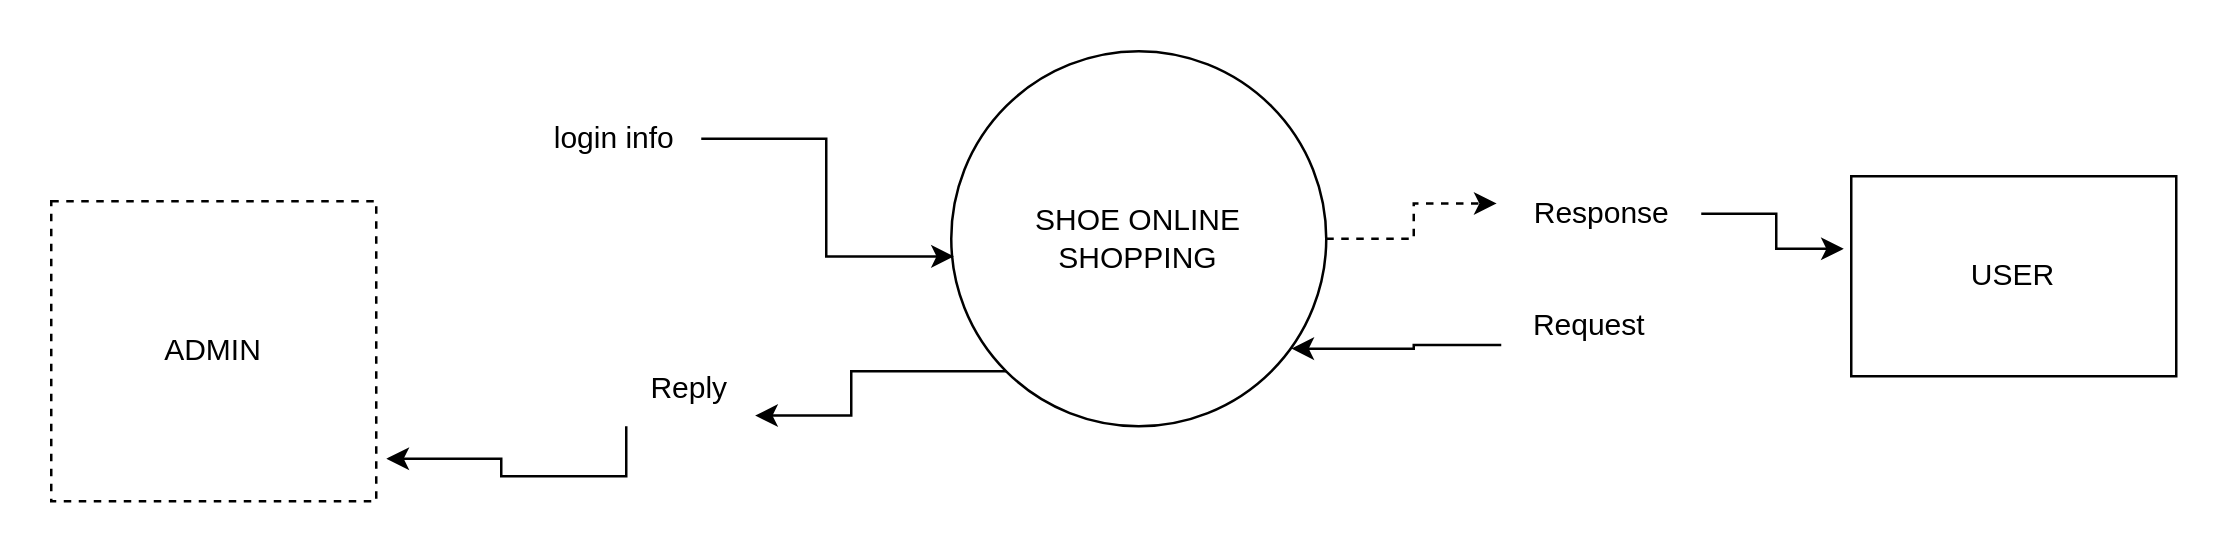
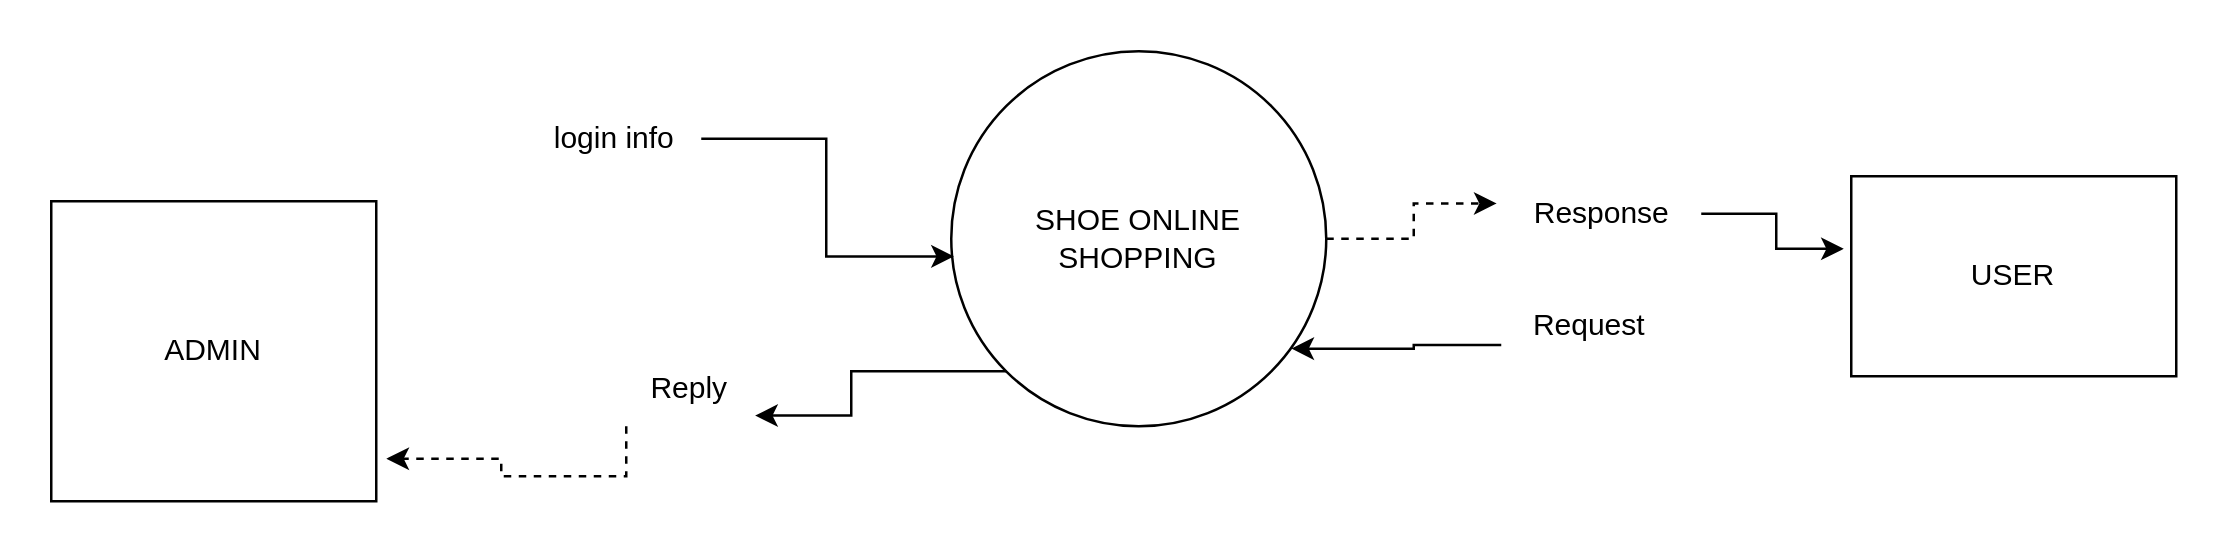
(214, 351) -> (214, 351)
(530, 476) -> (530, 476)
